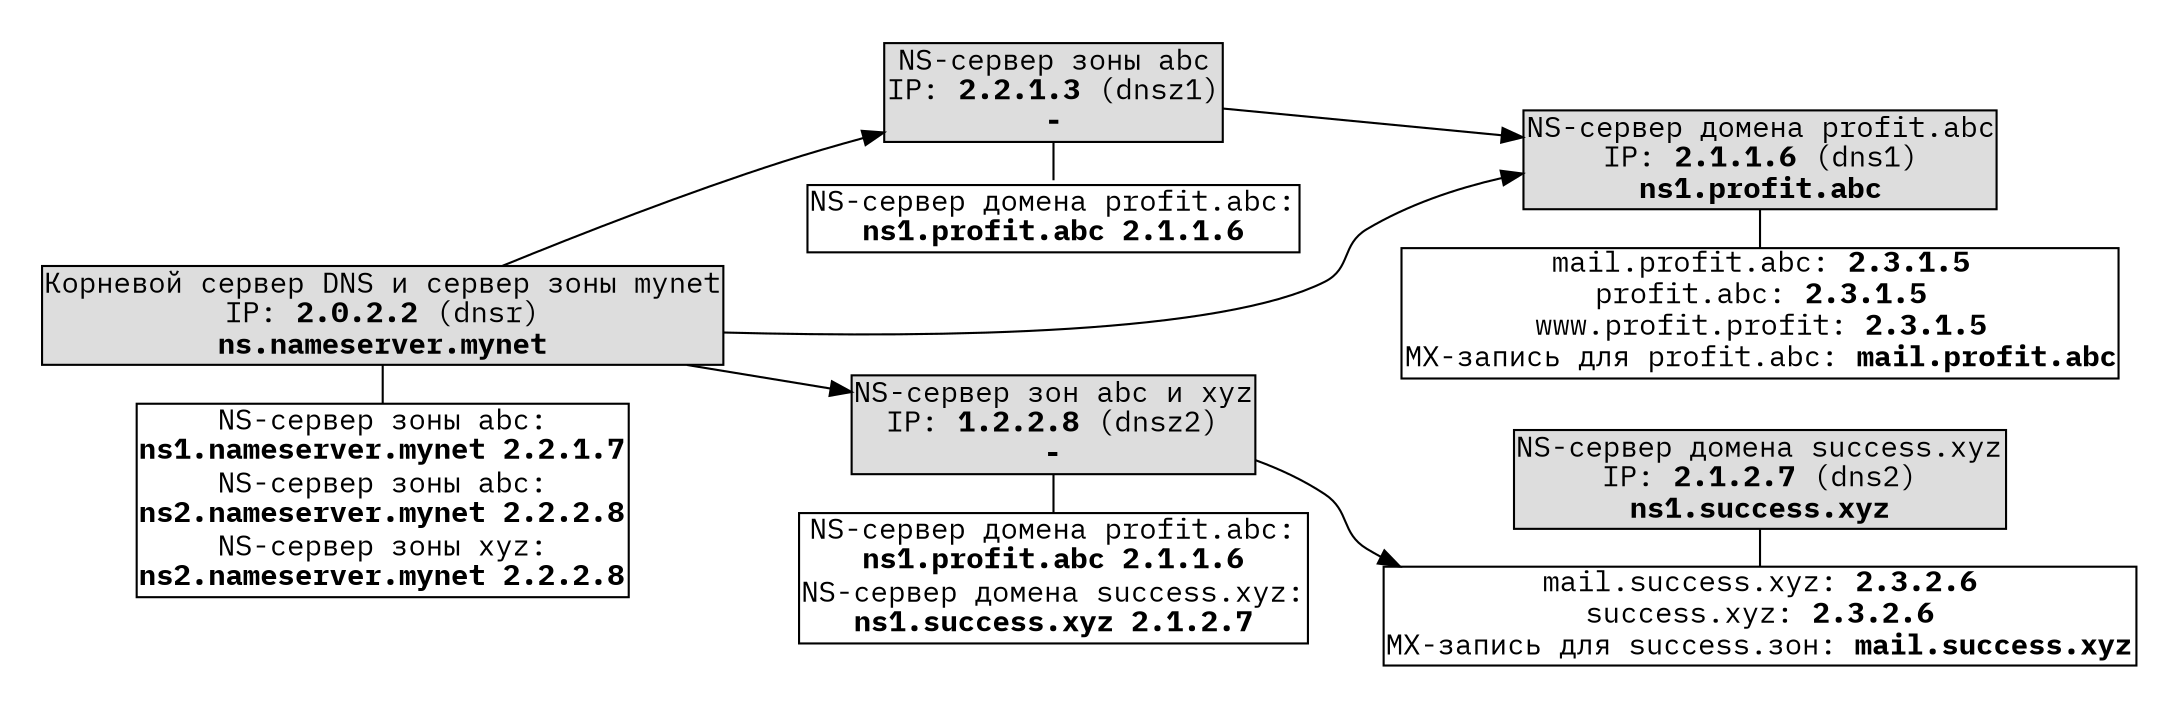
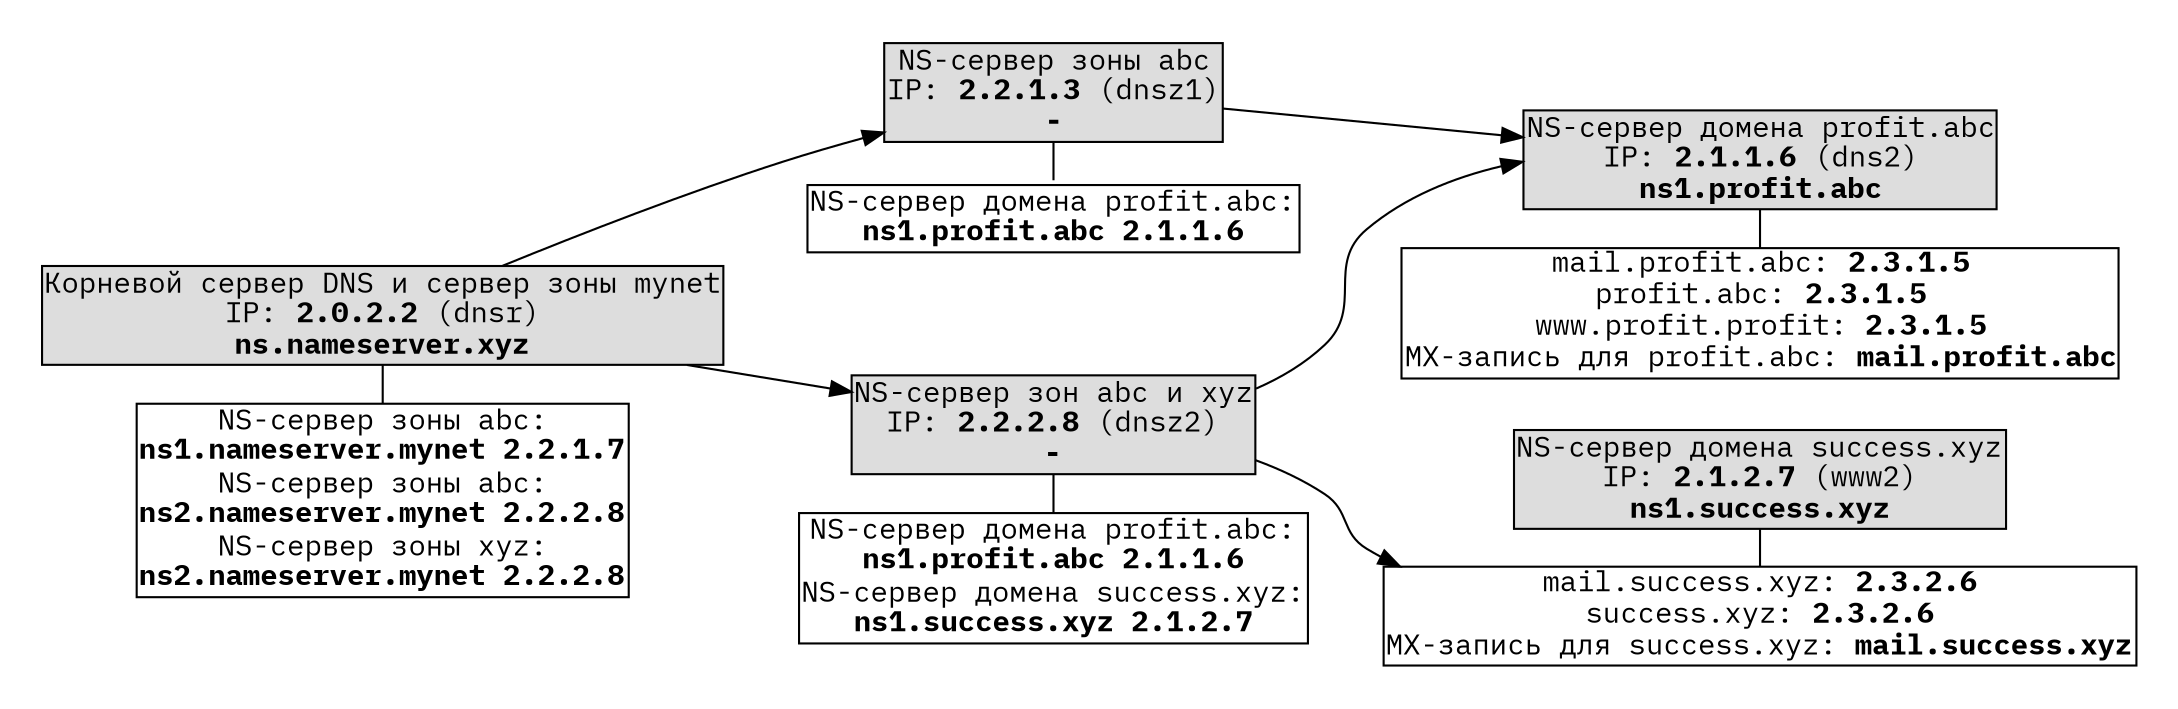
(1858, 158) -> (1858, 158)
(1134, 323) -> (1350, 253)
(383, 345) -> (383, 345)
(1019, 423) -> (1019, 423)
(1857, 477) -> (1857, 477)
(1620, 646) -> (1620, 646)
